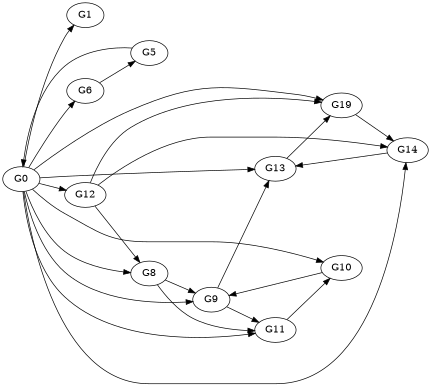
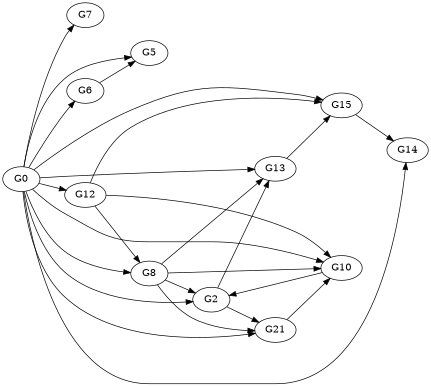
(85, 15) -> (85, 15)
(54, 78) -> (53, 91)
(342, 105) -> (342, 105)
(234, 137) -> (220, 209)
(345, 159) -> (209, 224)
none -> (241, 271)
(211, 300) -> (211, 300)
(275, 330) -> (275, 330)
